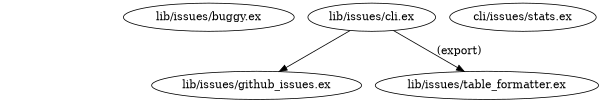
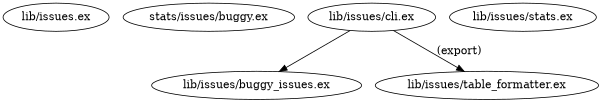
none -> (56, 17)
(209, 17) -> (209, 17)
(523, 17) -> (523, 17)
(257, 85) -> (257, 85)
